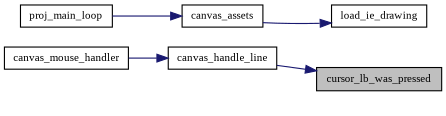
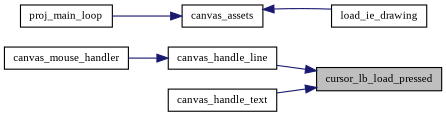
(291, 23) -> (303, 9)
(379, 79) -> (379, 79)
none -> (222, 100)
